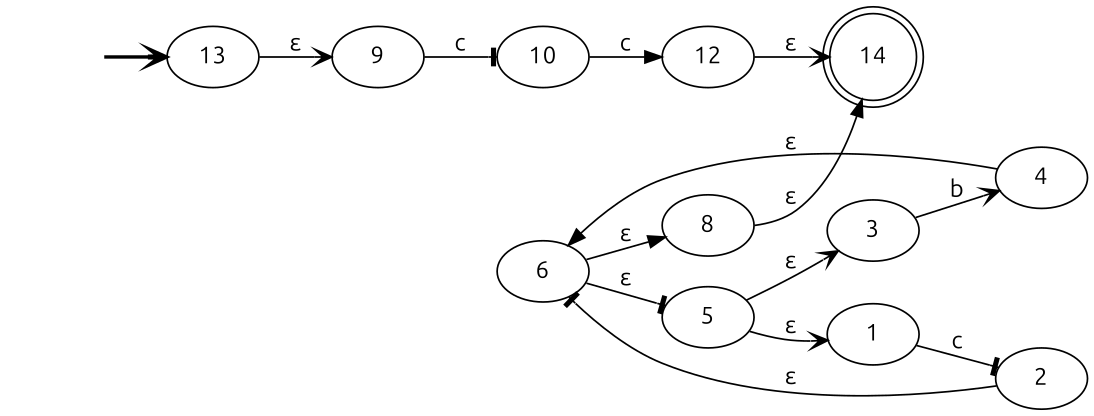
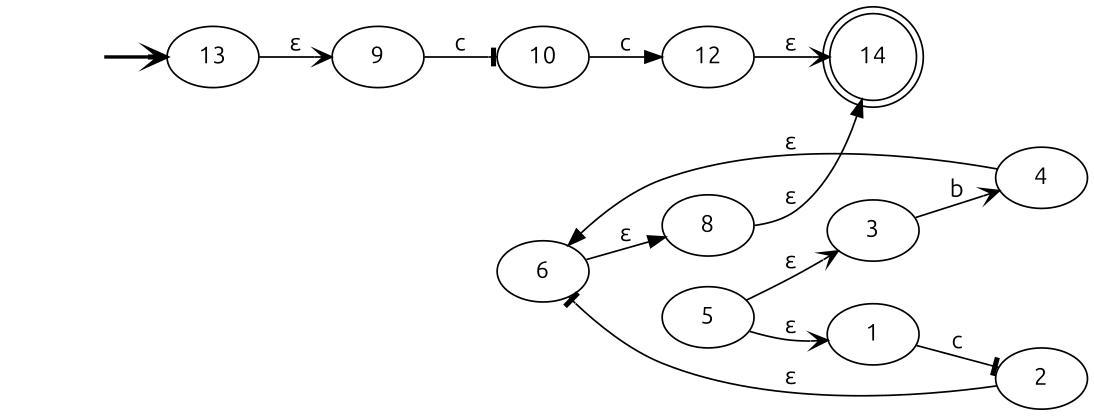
(622, 293) -> none
